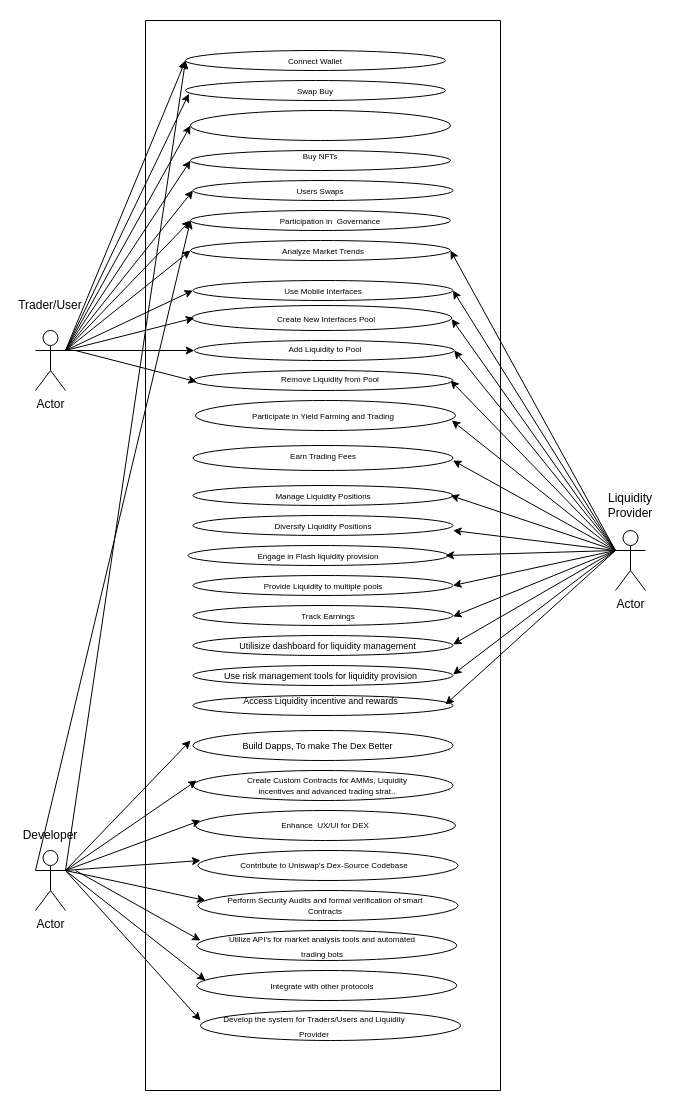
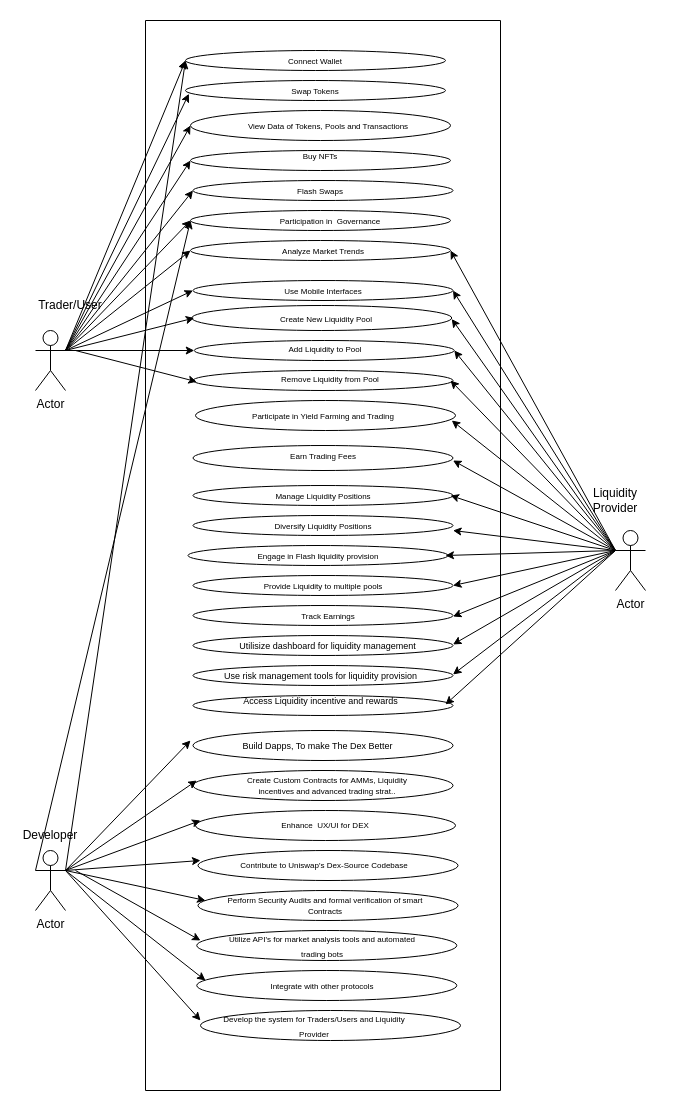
(316, 91) -> (316, 91)
none -> (328, 126)
(321, 191) -> (321, 191)
(51, 306) -> (71, 306)
(327, 319) -> (327, 319)
(631, 506) -> (616, 501)
